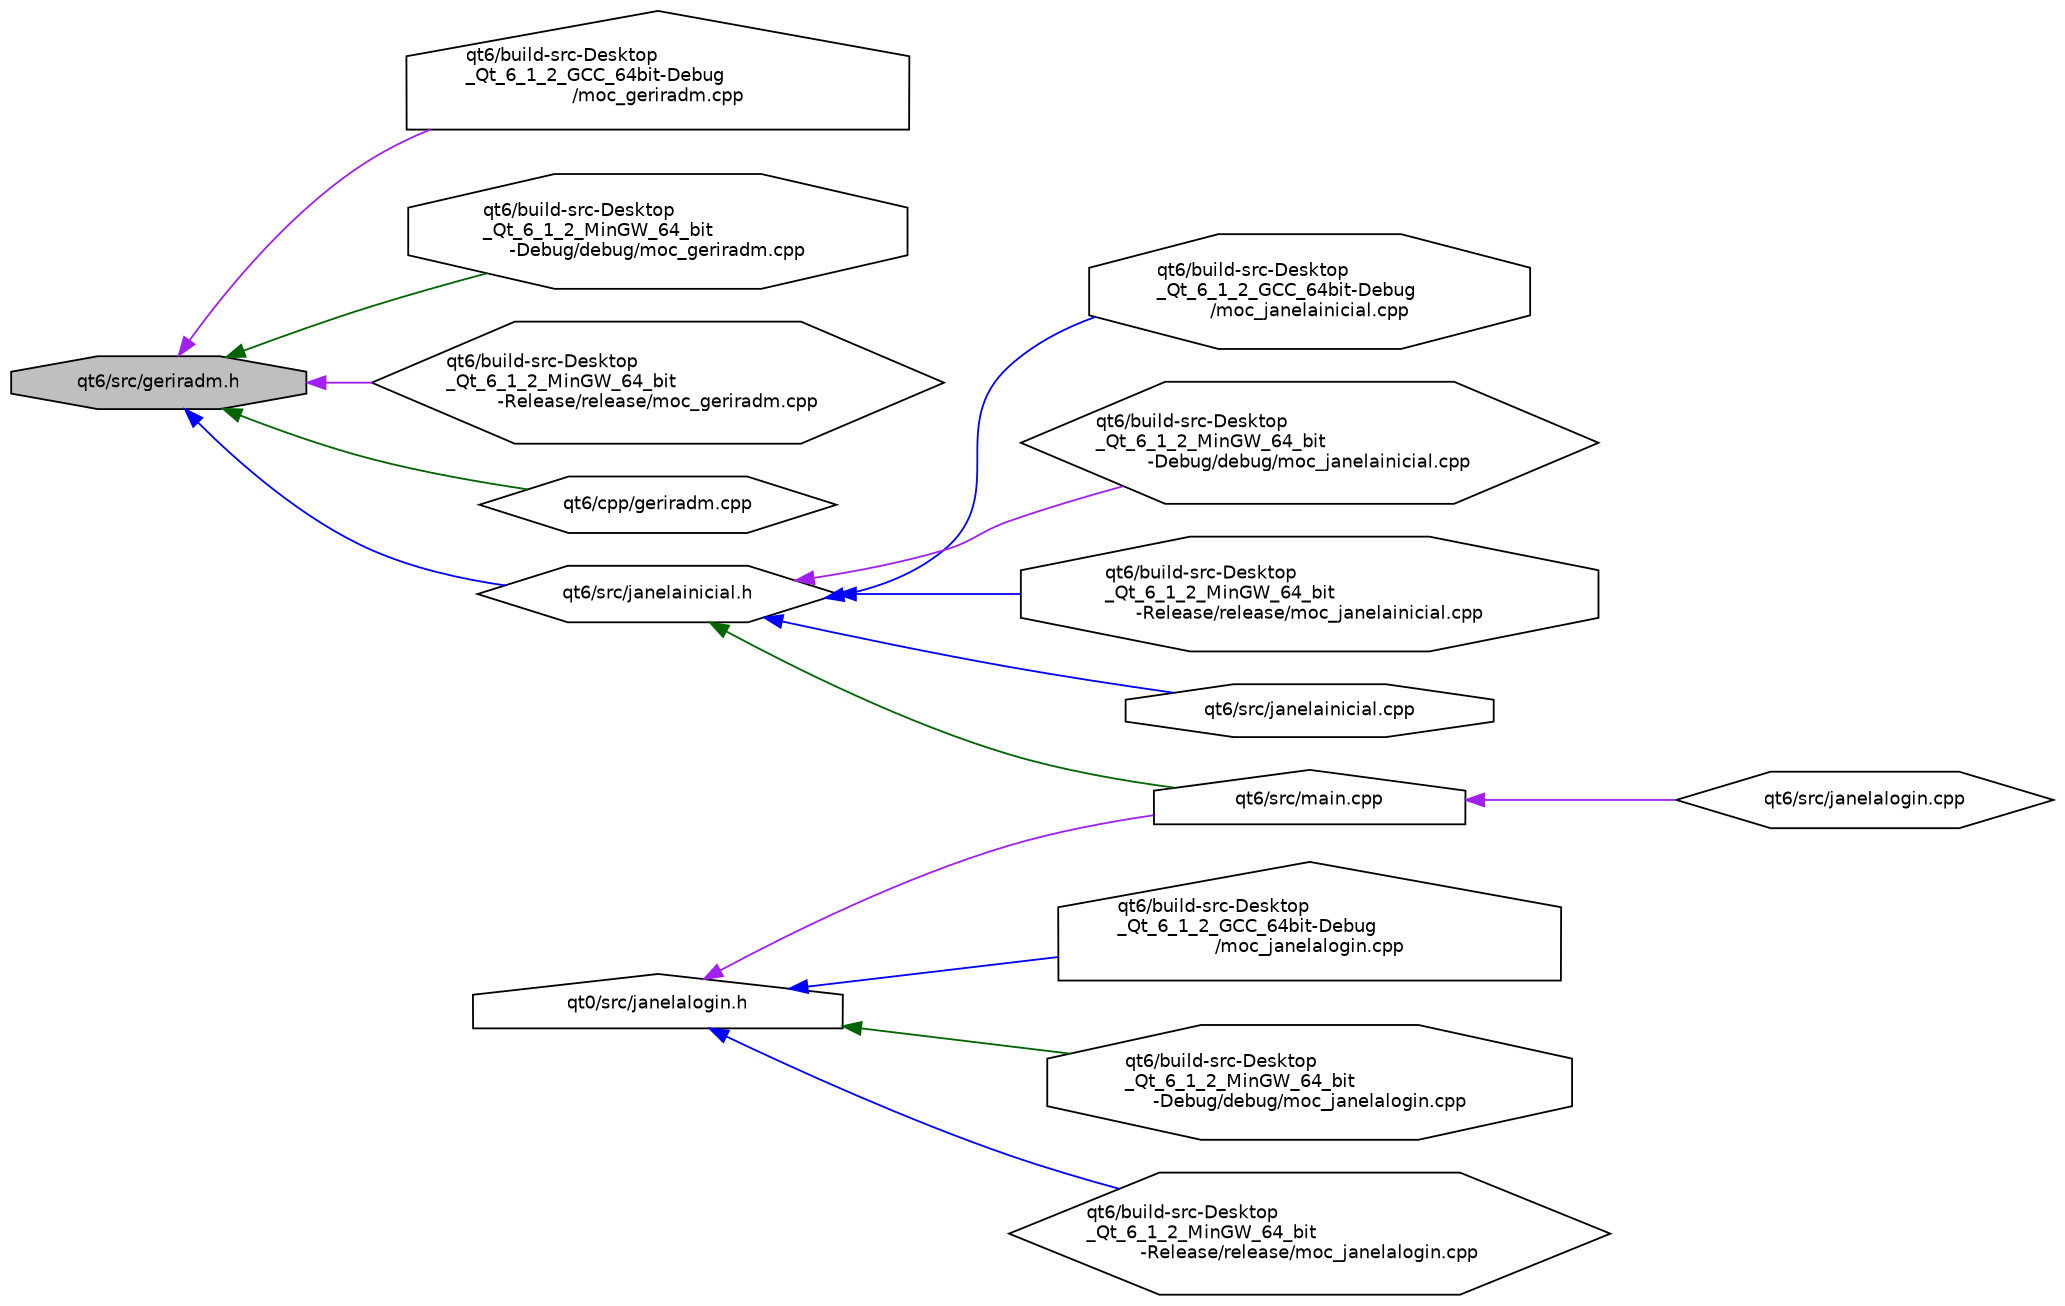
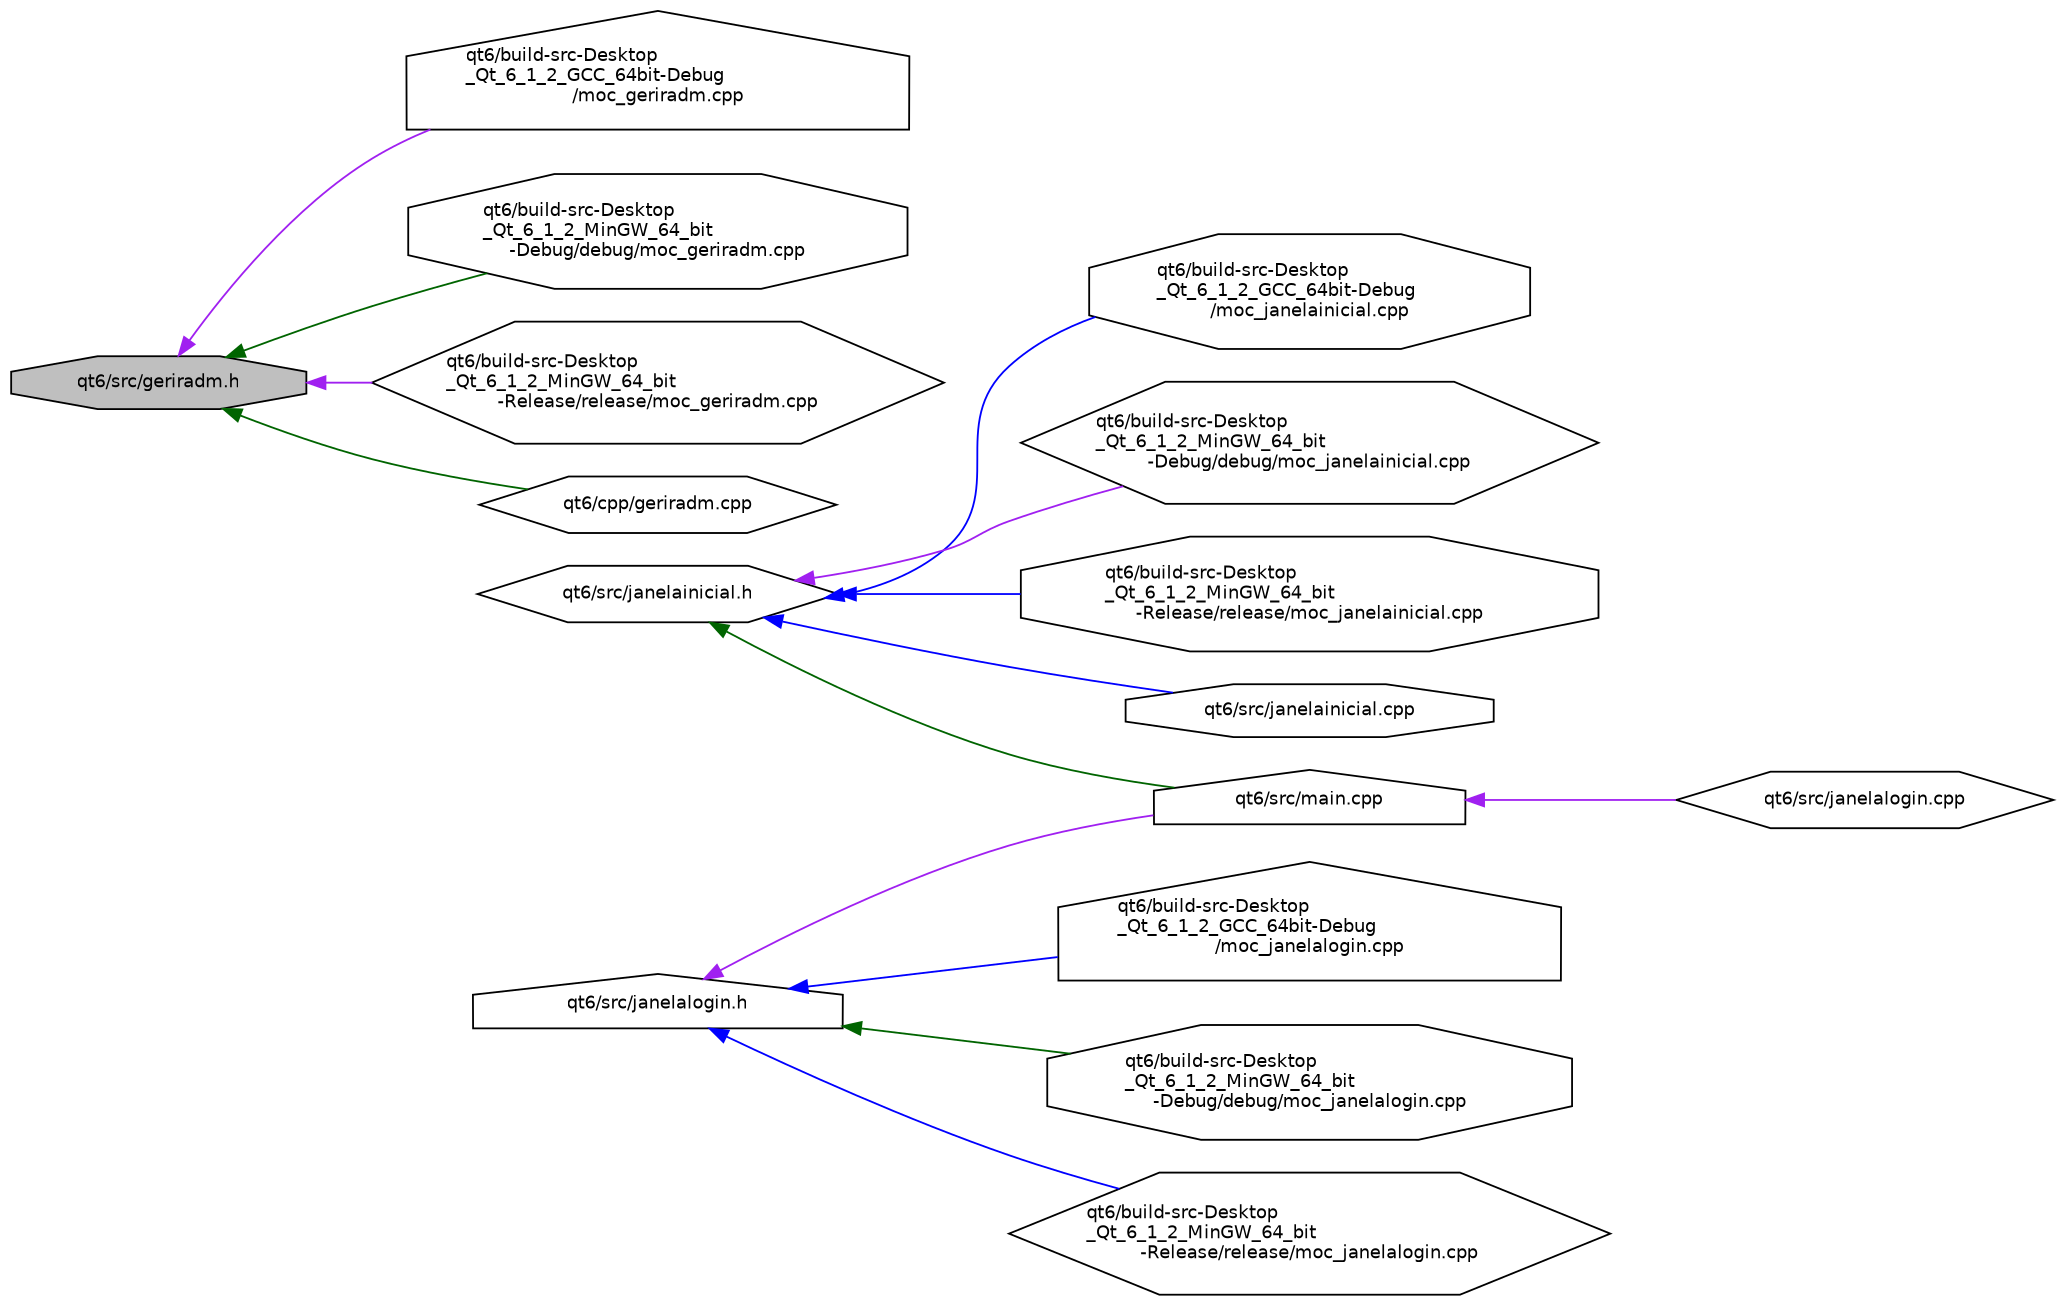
(337, 532) -> none
(658, 1004) -> (658, 1004)
